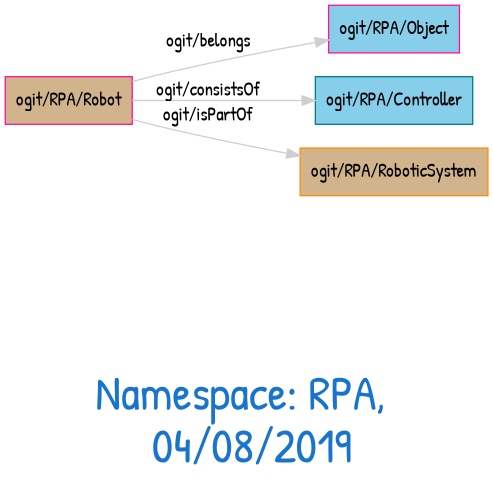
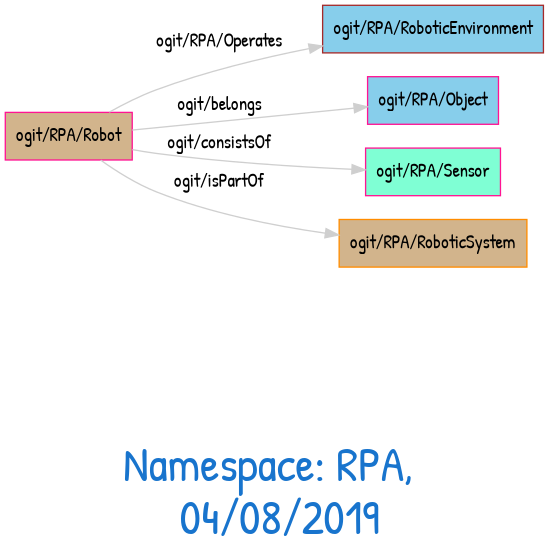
none -> (433, 29)
(394, 100) -> none
none -> (433, 172)
